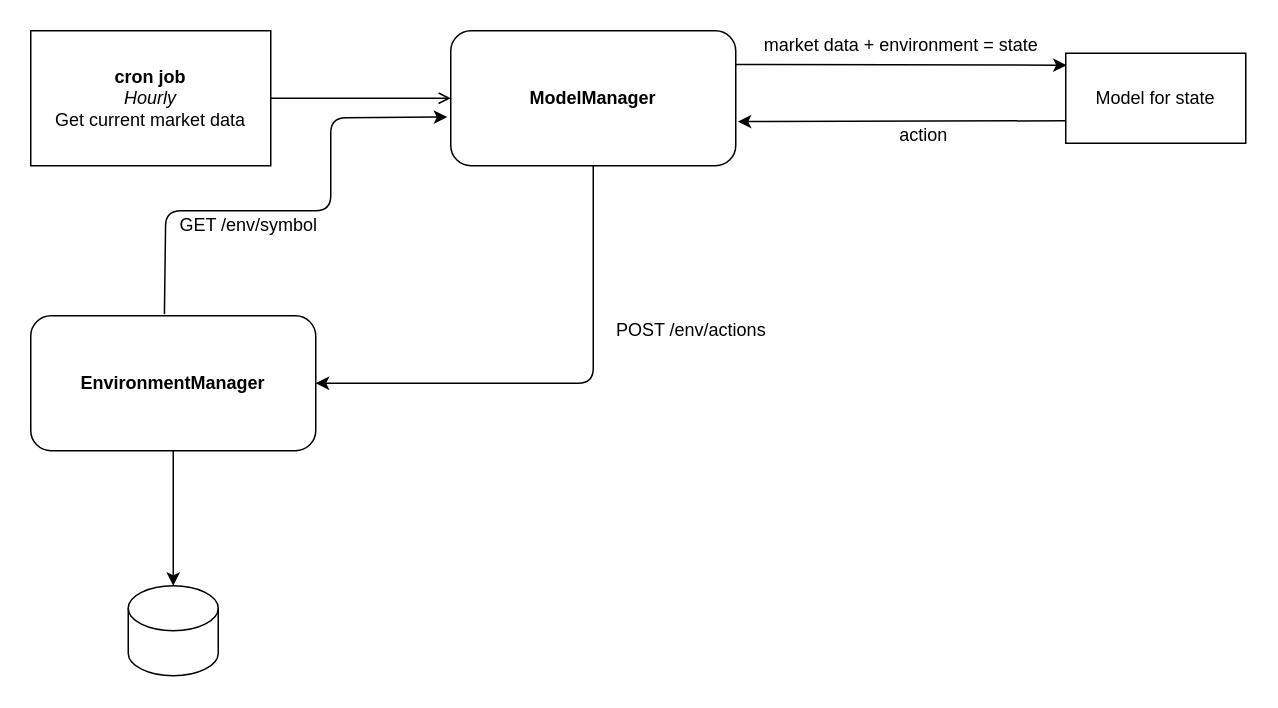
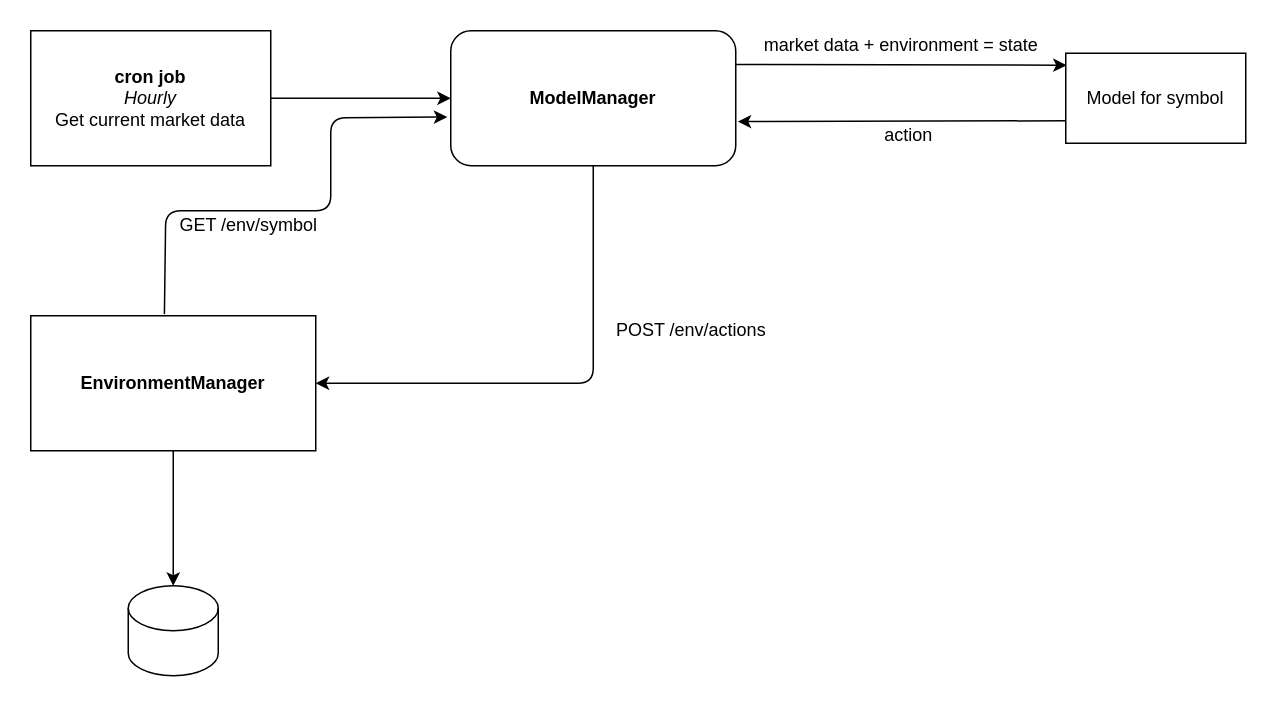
(441, 98) -> (439, 98)
(1156, 98) -> (1156, 98)
(923, 136) -> (908, 136)
(173, 383) -> (173, 383)
